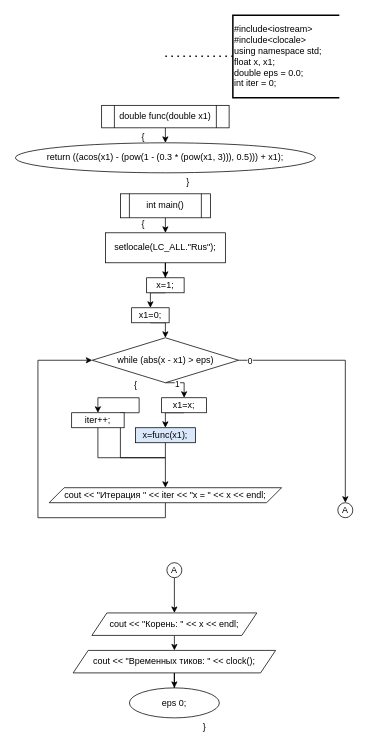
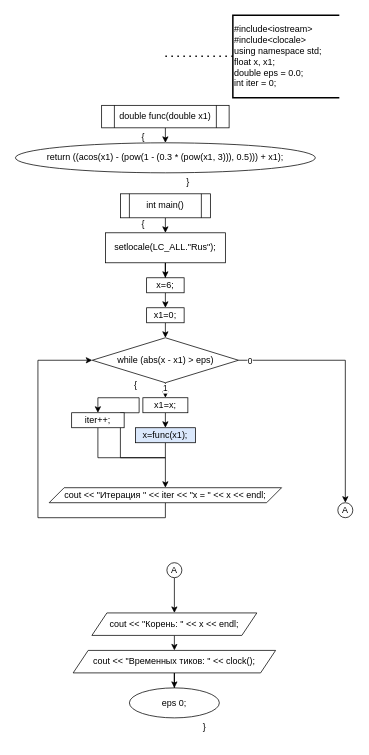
(165, 285) -> (165, 285)
(150, 315) -> (165, 315)
(184, 405) -> (165, 405)
